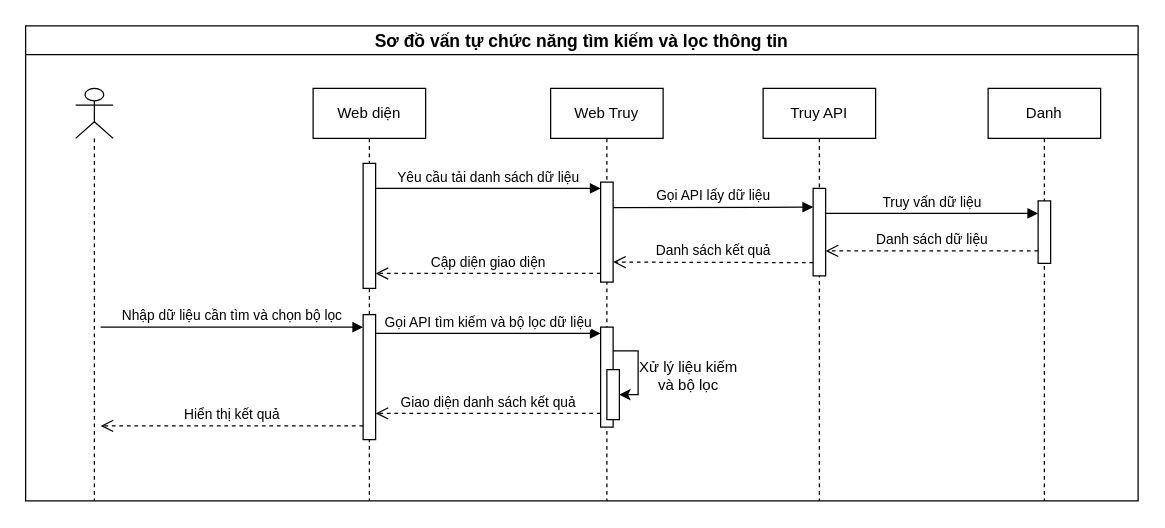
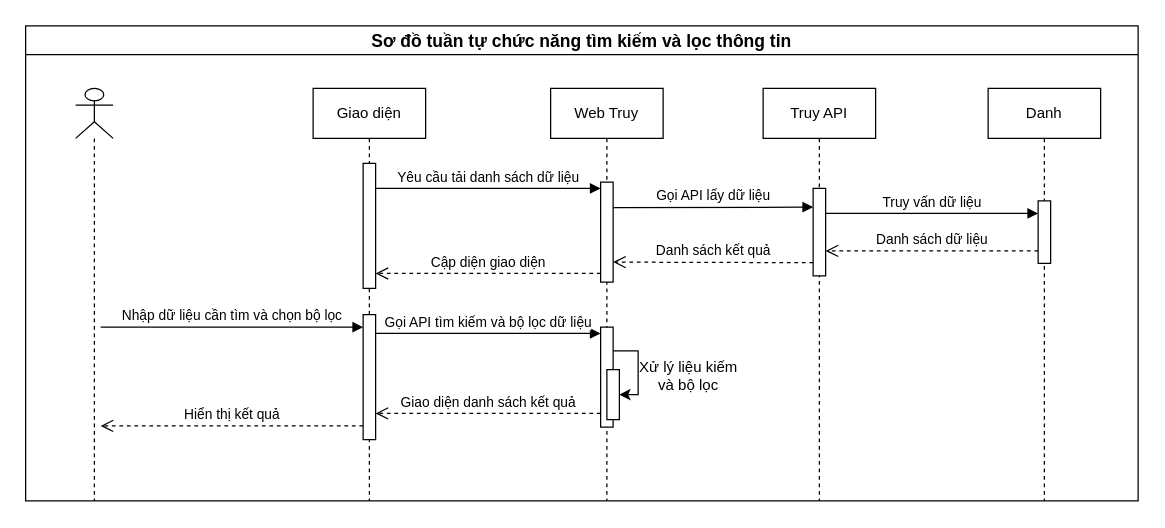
(582, 41) -> (582, 41)
(369, 113) -> (369, 113)
